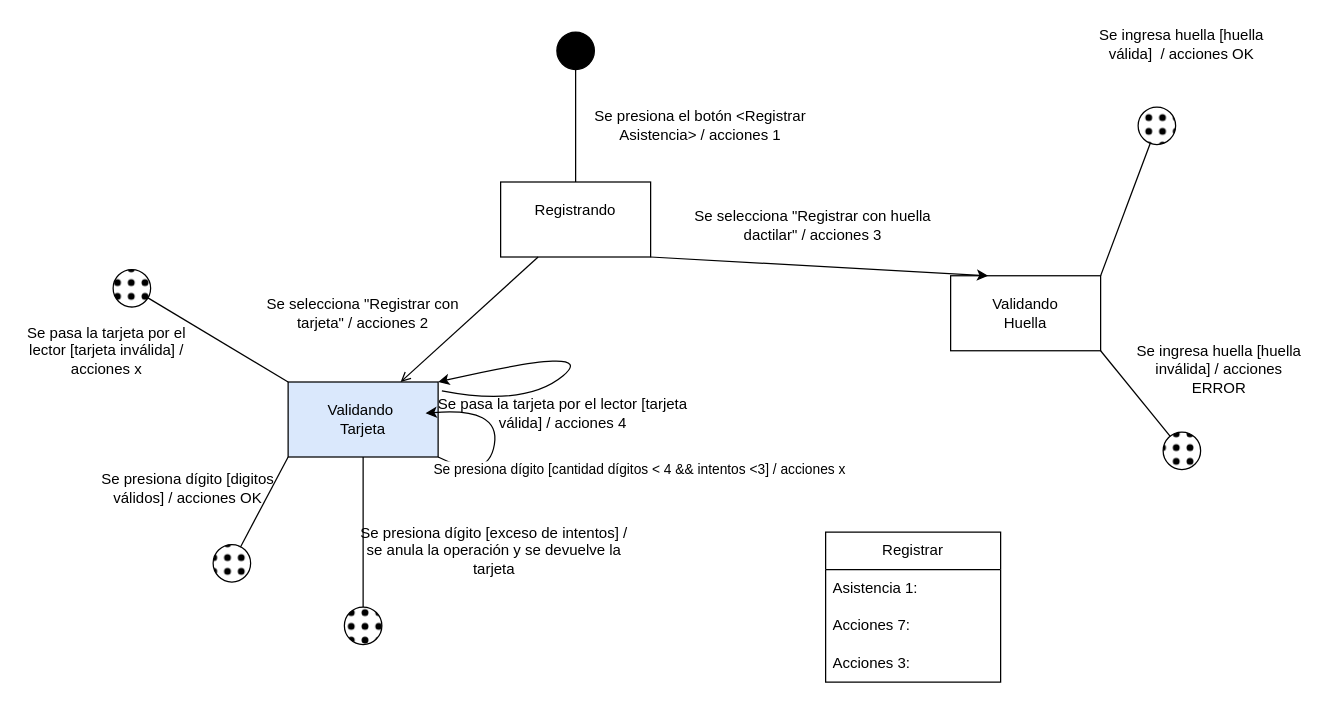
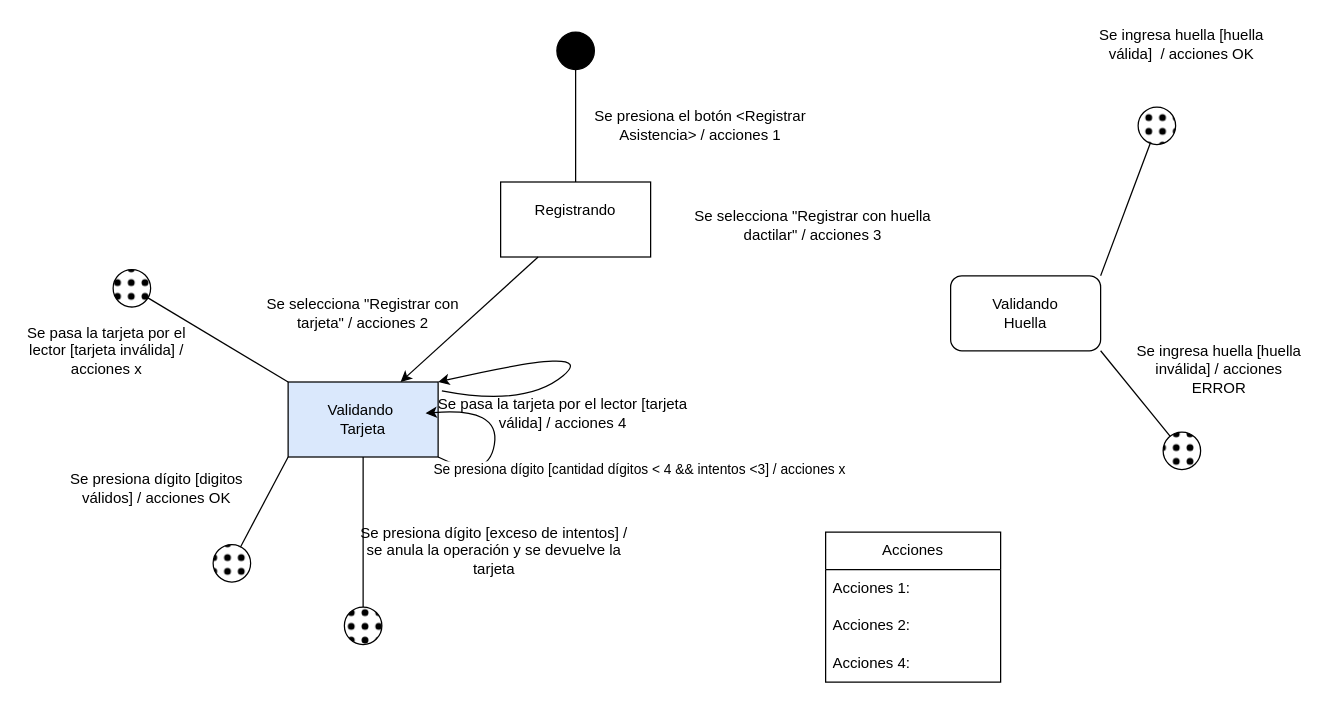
(815, 266) -> none
(1026, 313) -> (1026, 313)
(406, 377) -> (407, 376)
(188, 488) -> (157, 488)
(913, 551) -> (913, 551)
(880, 588) -> (873, 588)
(873, 626) -> (873, 626)
(873, 663) -> (873, 663)
